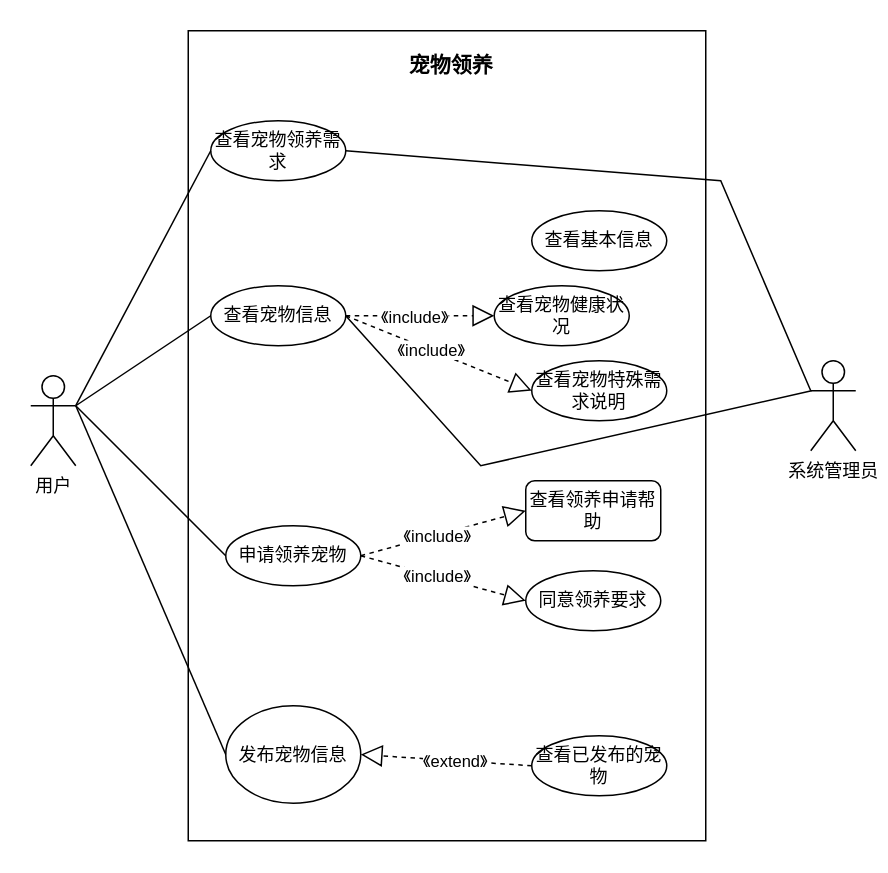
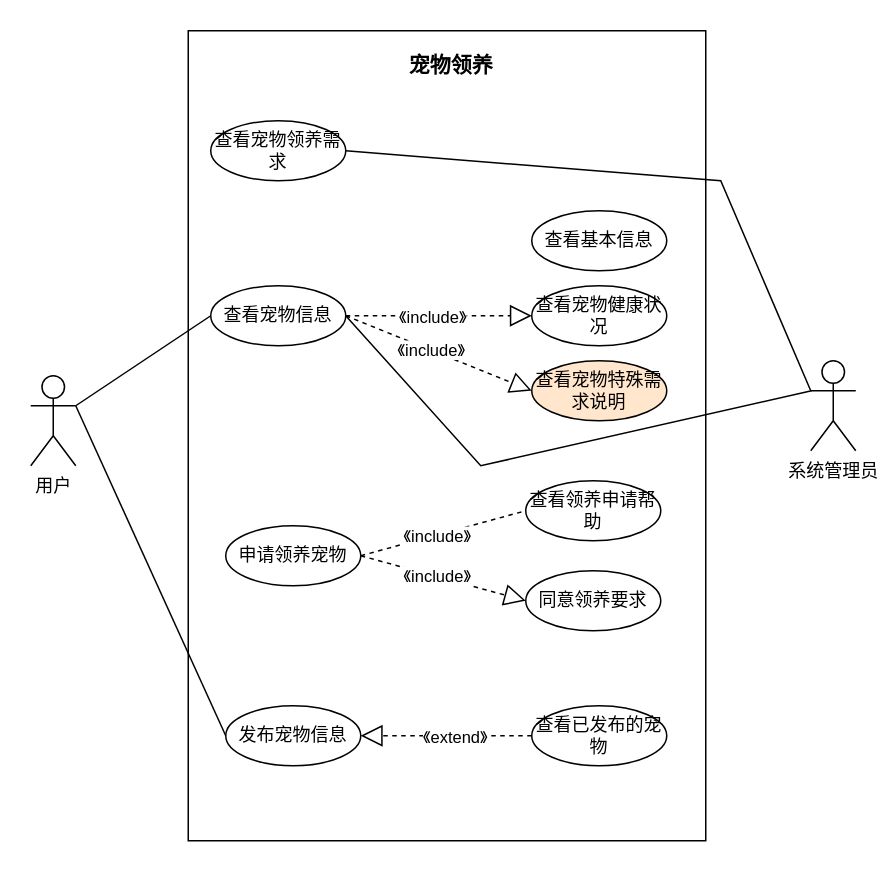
(144, 276) -> none
(562, 316) -> (599, 316)
(599, 391) -> (599, 391)
(153, 483) -> none
(593, 511) -> (593, 511)
(503, 517) -> (513, 514)
(293, 755) -> (293, 736)
(599, 766) -> (599, 736)
